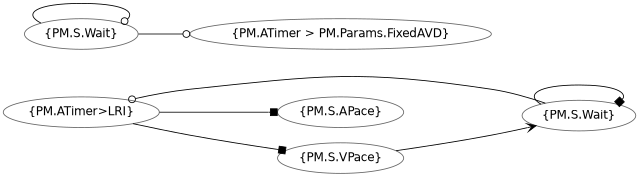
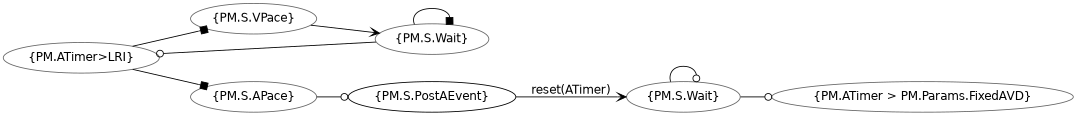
none -> (432, 97)
